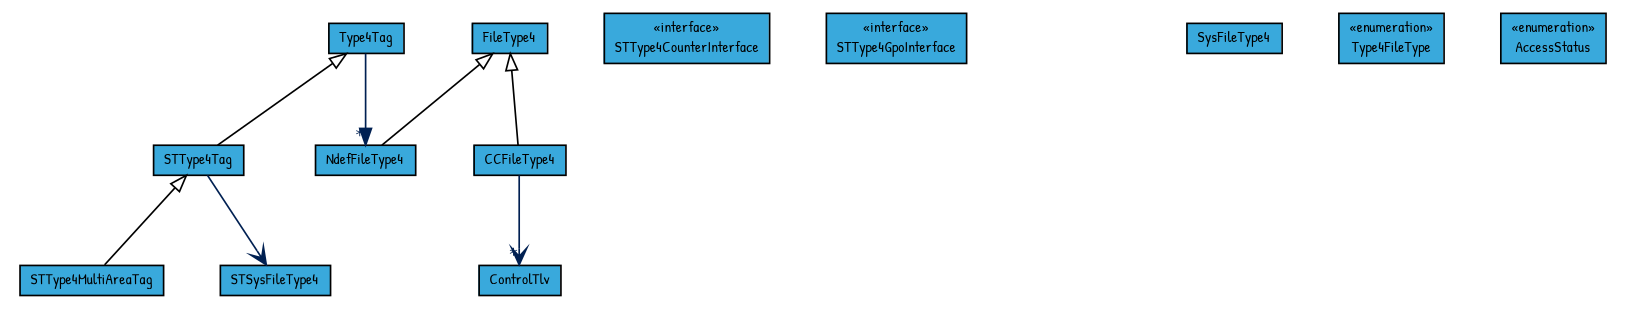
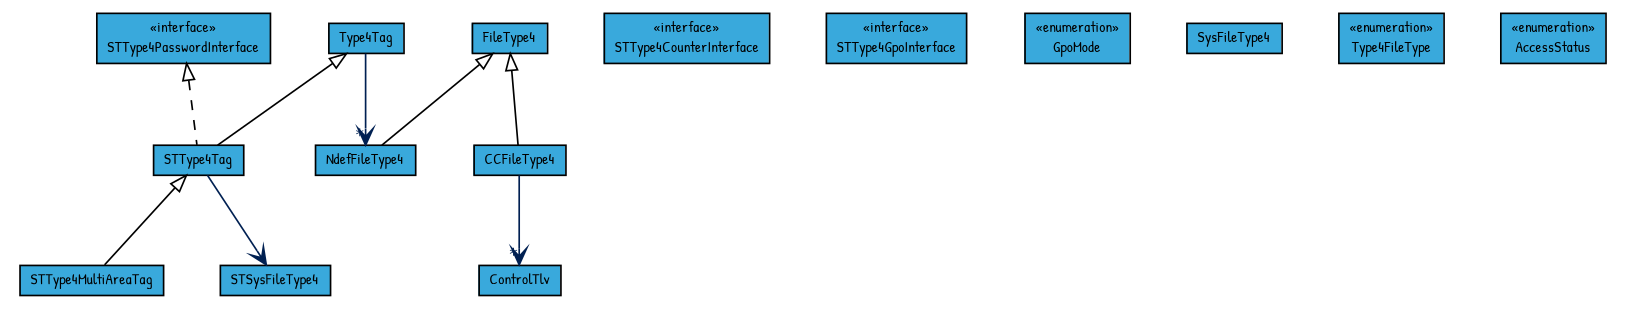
none -> (184, 38)
none -> (1077, 38)
(366, 91) -> (366, 91)
